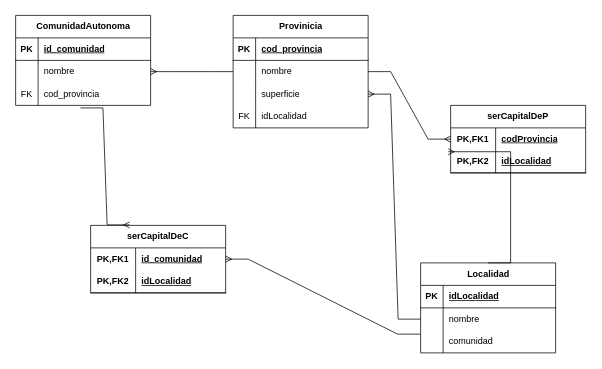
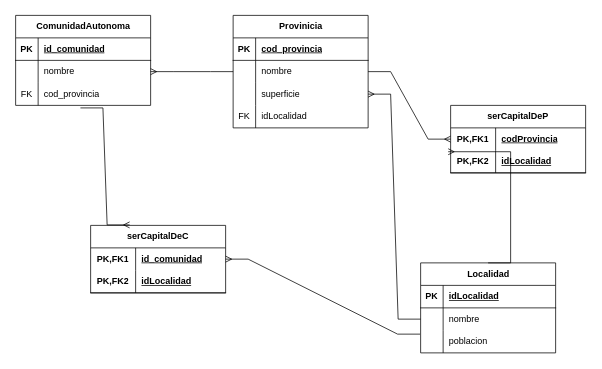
(470, 342) -> (469, 342)
